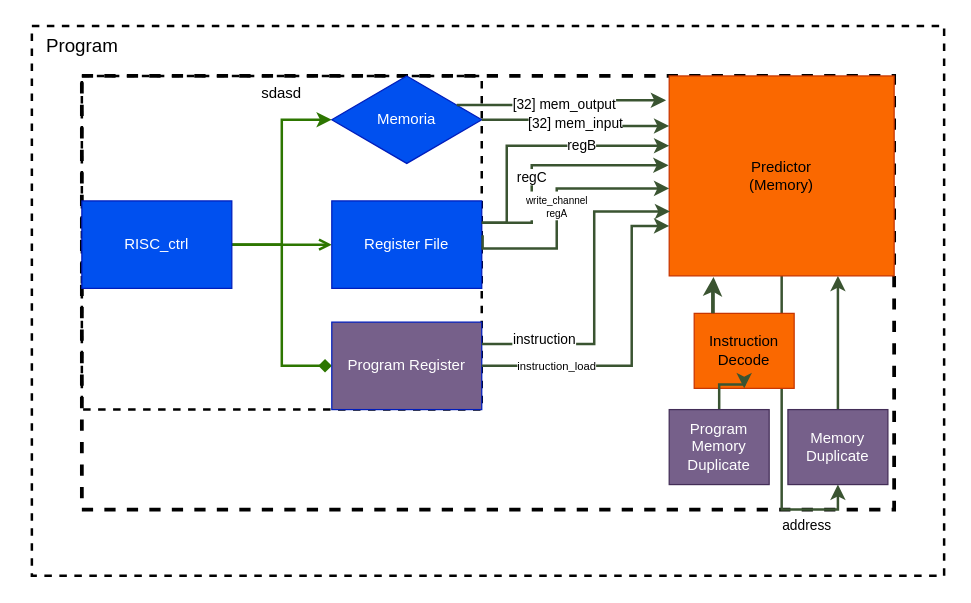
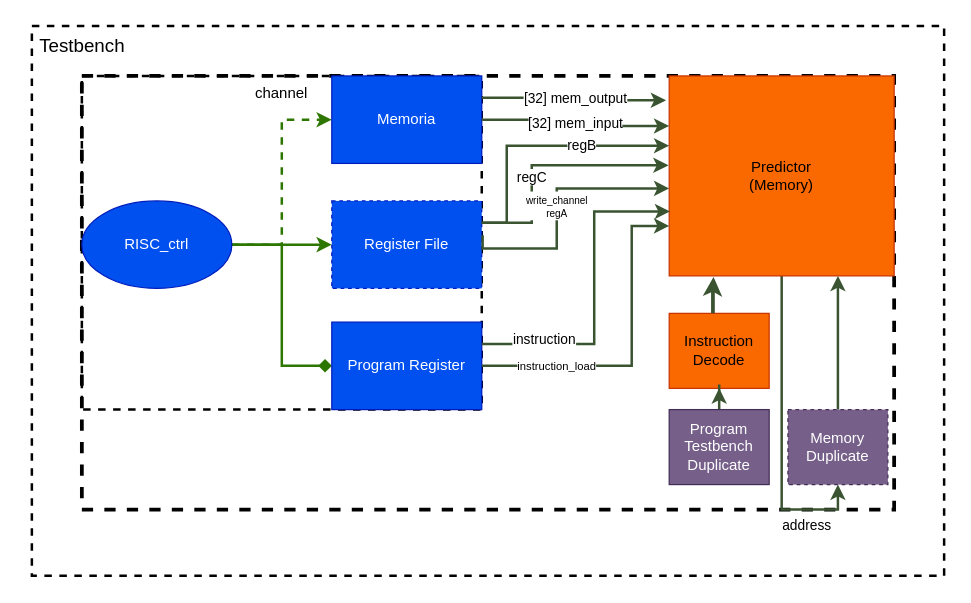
(83, 44) -> (83, 44)
(281, 93) -> (281, 93)
(407, 119) -> (407, 119)
(282, 163) -> (282, 163)
(157, 244) -> (157, 244)
(320, 244) -> (319, 244)
(407, 244) -> (407, 244)
(744, 351) -> (719, 351)
(407, 366) -> (407, 366)
(719, 447) -> (719, 447)
(838, 447) -> (838, 447)
